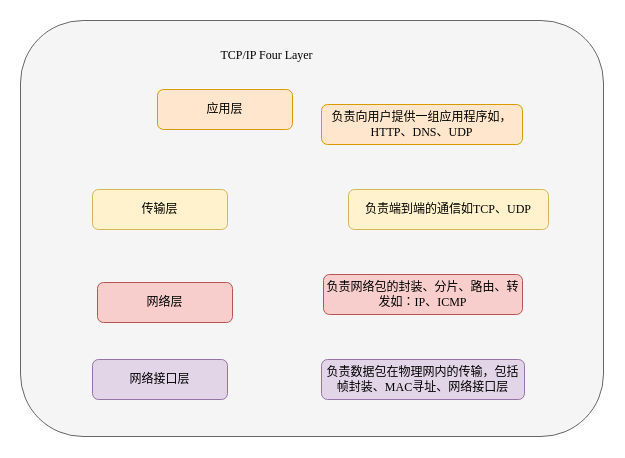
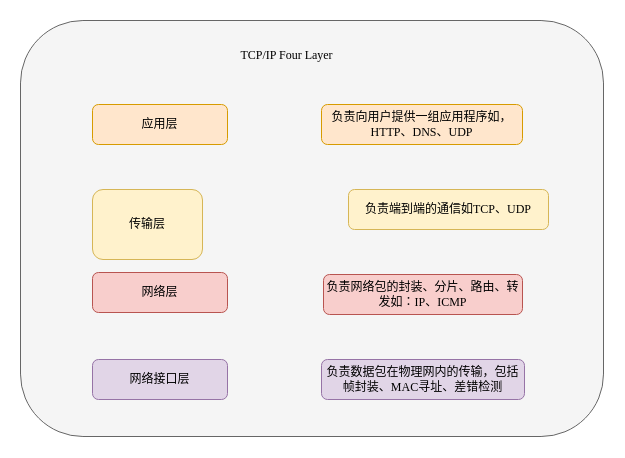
(267, 56) -> (287, 56)
(225, 110) -> (160, 125)
(160, 210) -> (148, 225)
(165, 303) -> (160, 293)
(423, 380) -> (423, 380)
